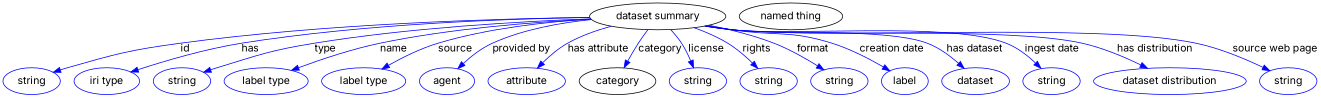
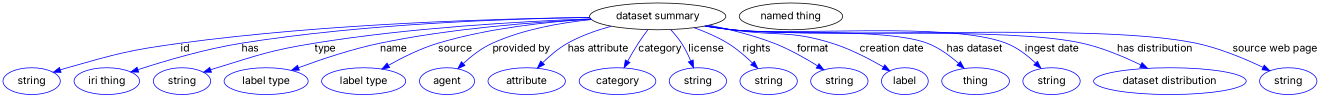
(107, 81) -> (107, 81)
(618, 81) -> (618, 81)
(976, 81) -> (976, 81)
